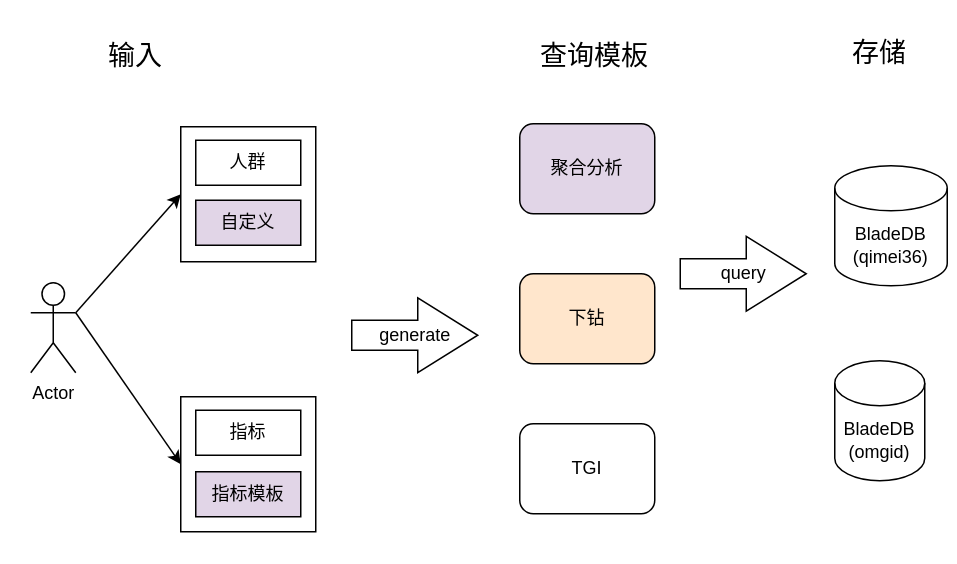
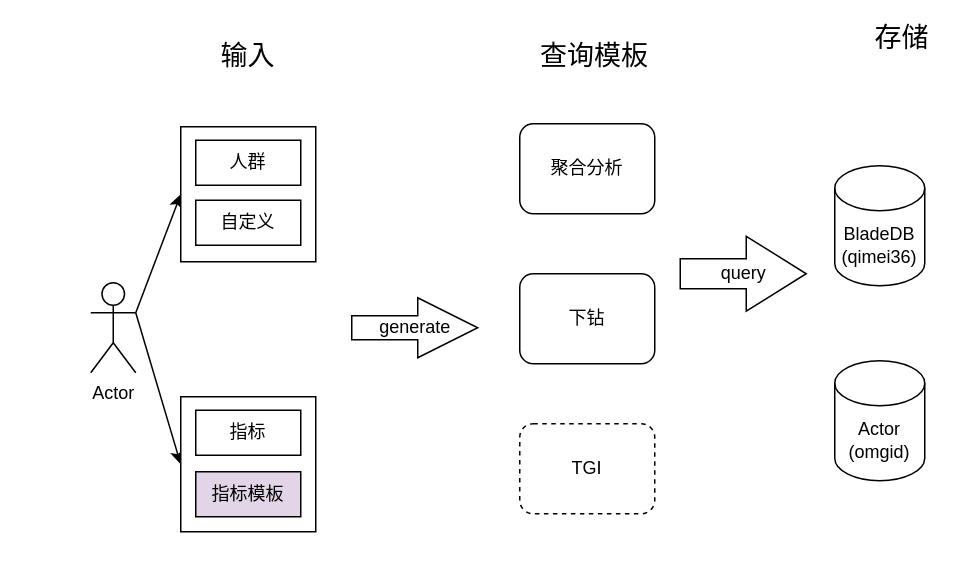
(880, 53) -> (902, 38)
(136, 56) -> (248, 56)
(587, 169) -> (587, 169)
(248, 223) -> (248, 223)
(891, 226) -> (880, 226)
(587, 319) -> (587, 319)
(53, 328) -> (113, 328)
(415, 335) -> (415, 328)
(880, 440) -> (880, 440)
(587, 469) -> (587, 469)
